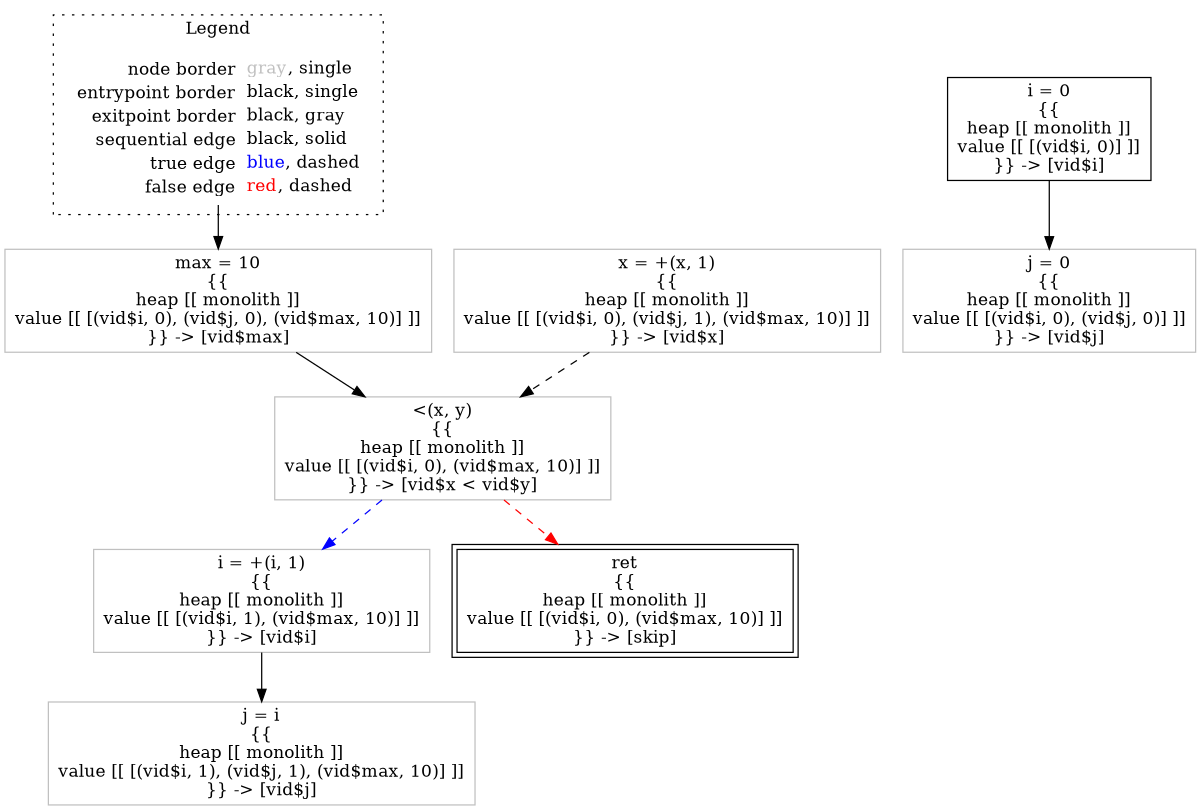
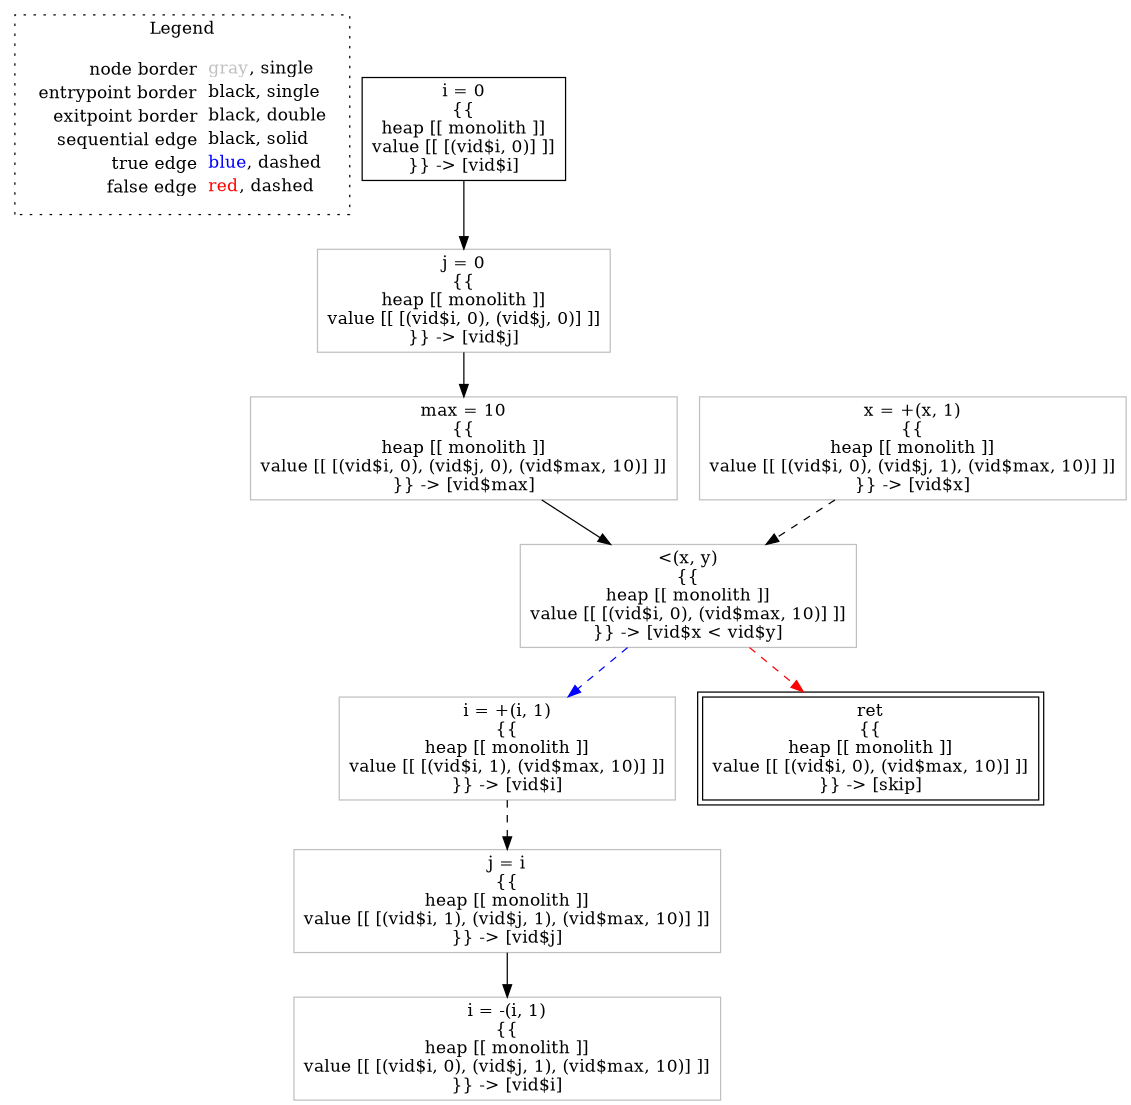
(320, 115) -> (291, 115)
(218, 222) -> (464, 368)
(262, 671) -> (507, 818)
none -> (507, 1049)
